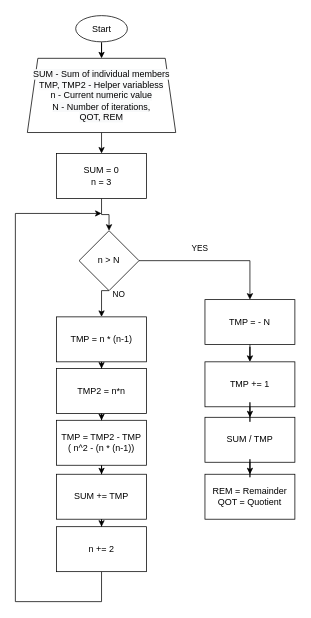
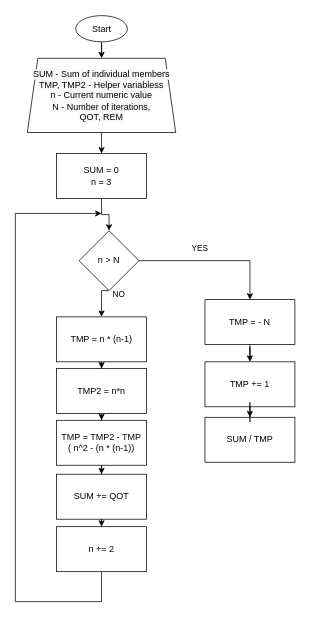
(250, 471) -> none
(102, 497) -> (102, 497)
(250, 497) -> none
